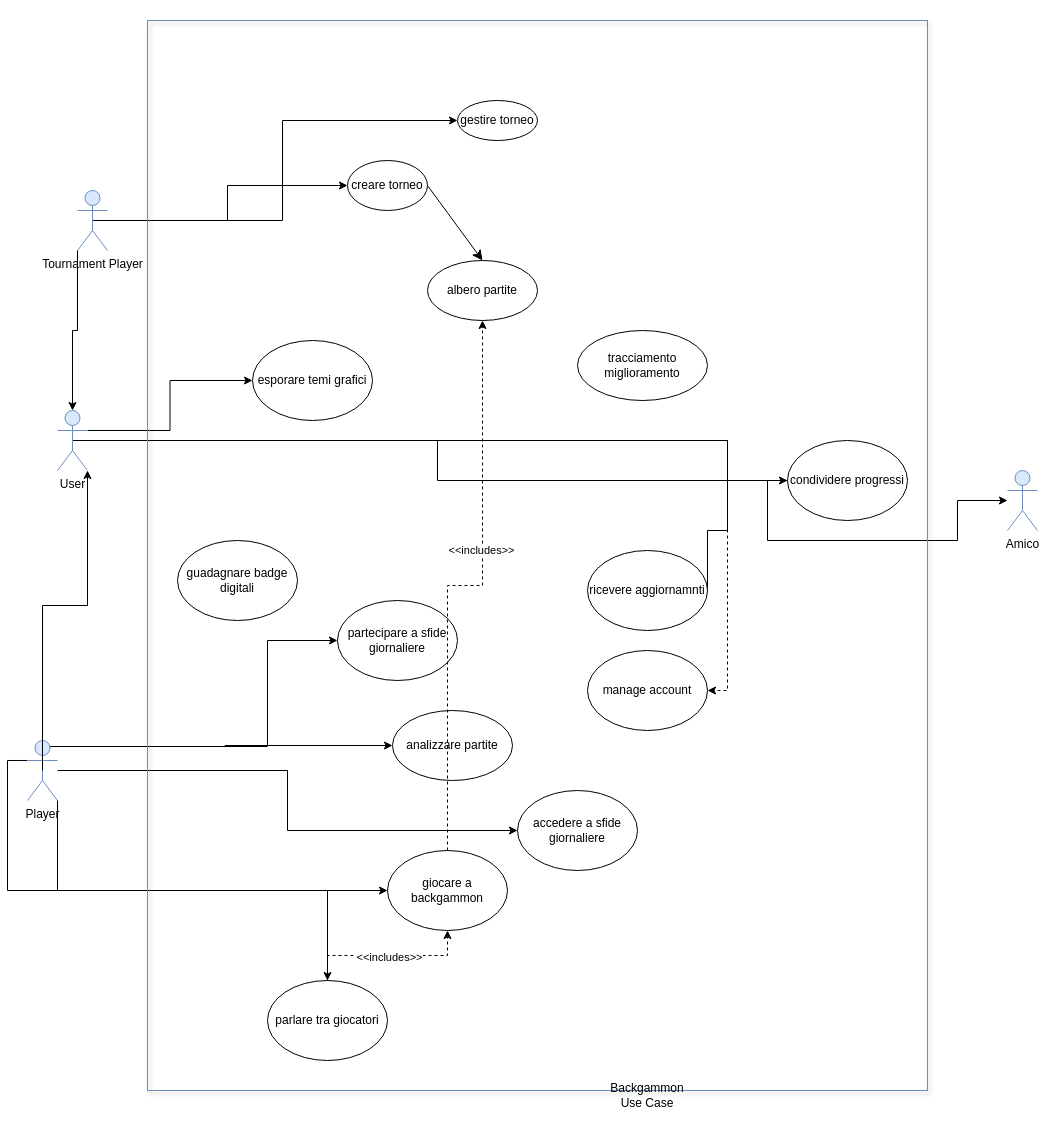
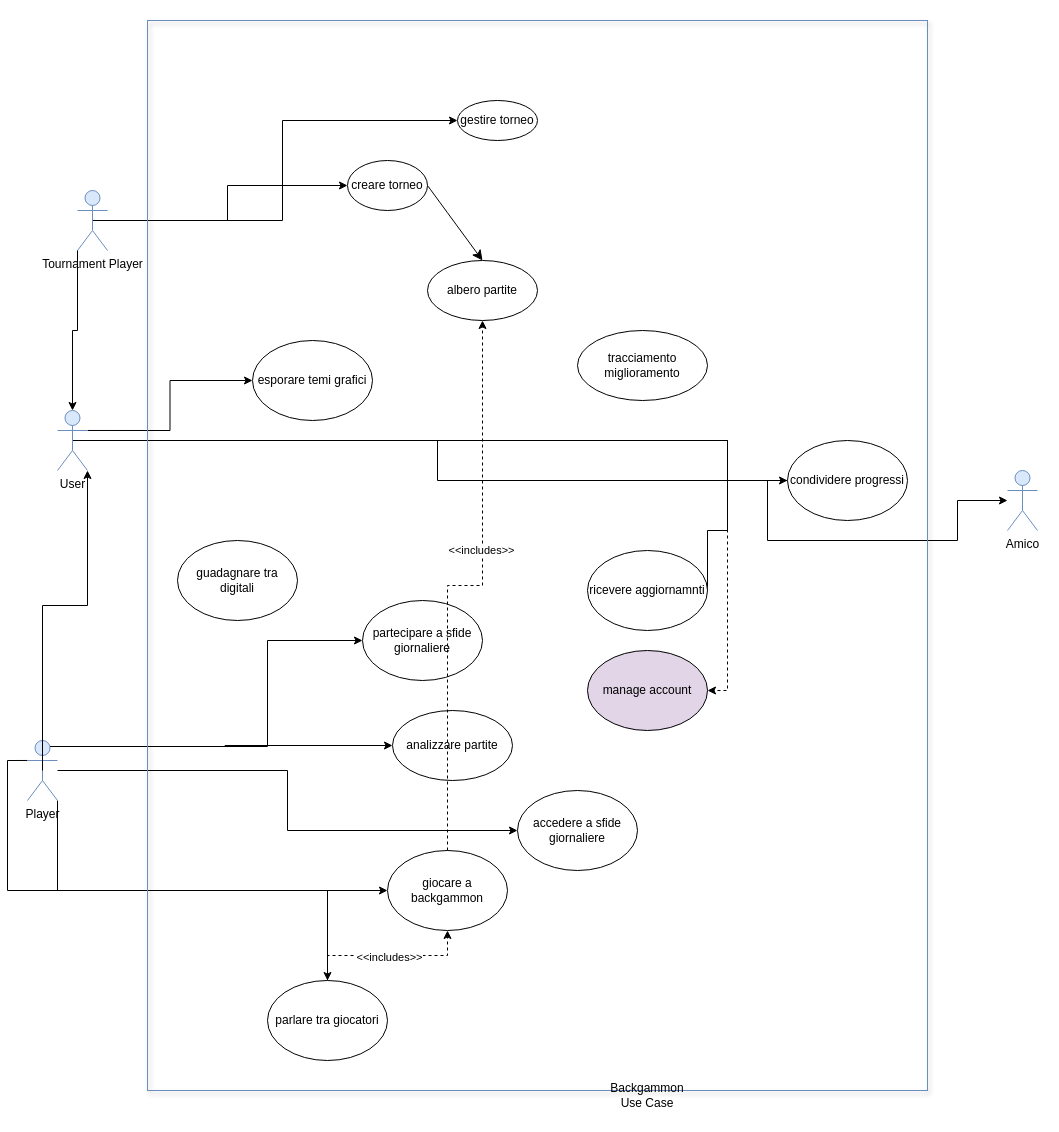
(238, 581) -> (238, 581)
(398, 641) -> (423, 641)
(648, 691) -> (648, 691)
